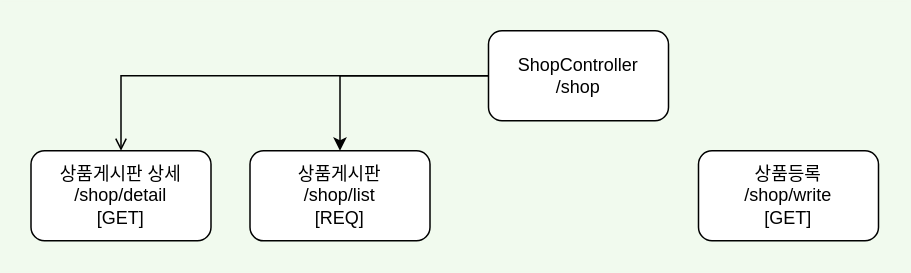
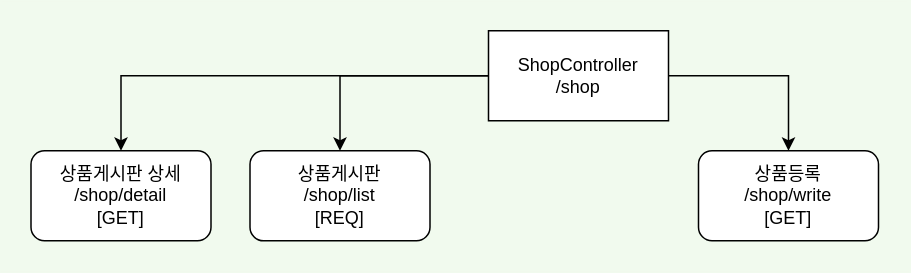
(578, 76) -> (578, 76)
none -> (760, 76)
(121, 141) -> (121, 139)
